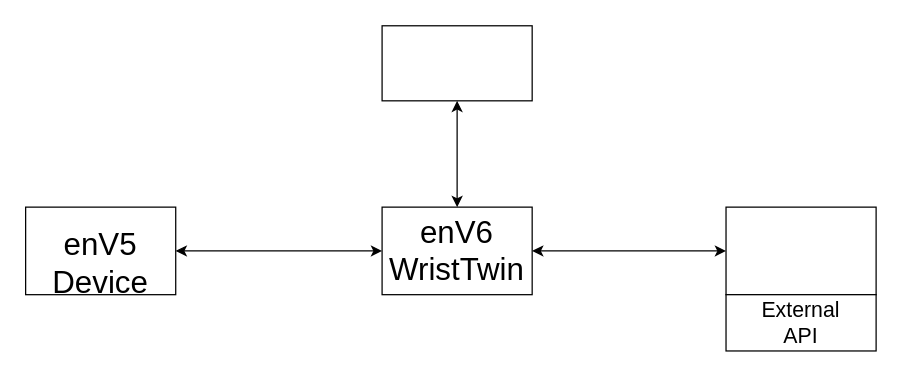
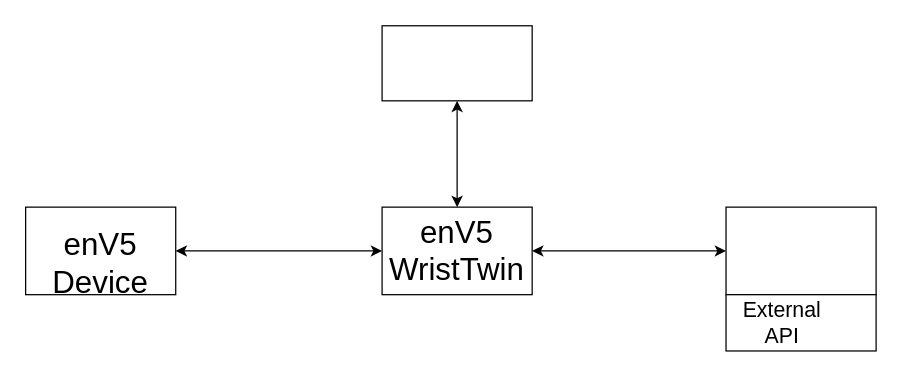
(457, 249) -> (457, 249)
(801, 323) -> (782, 323)
